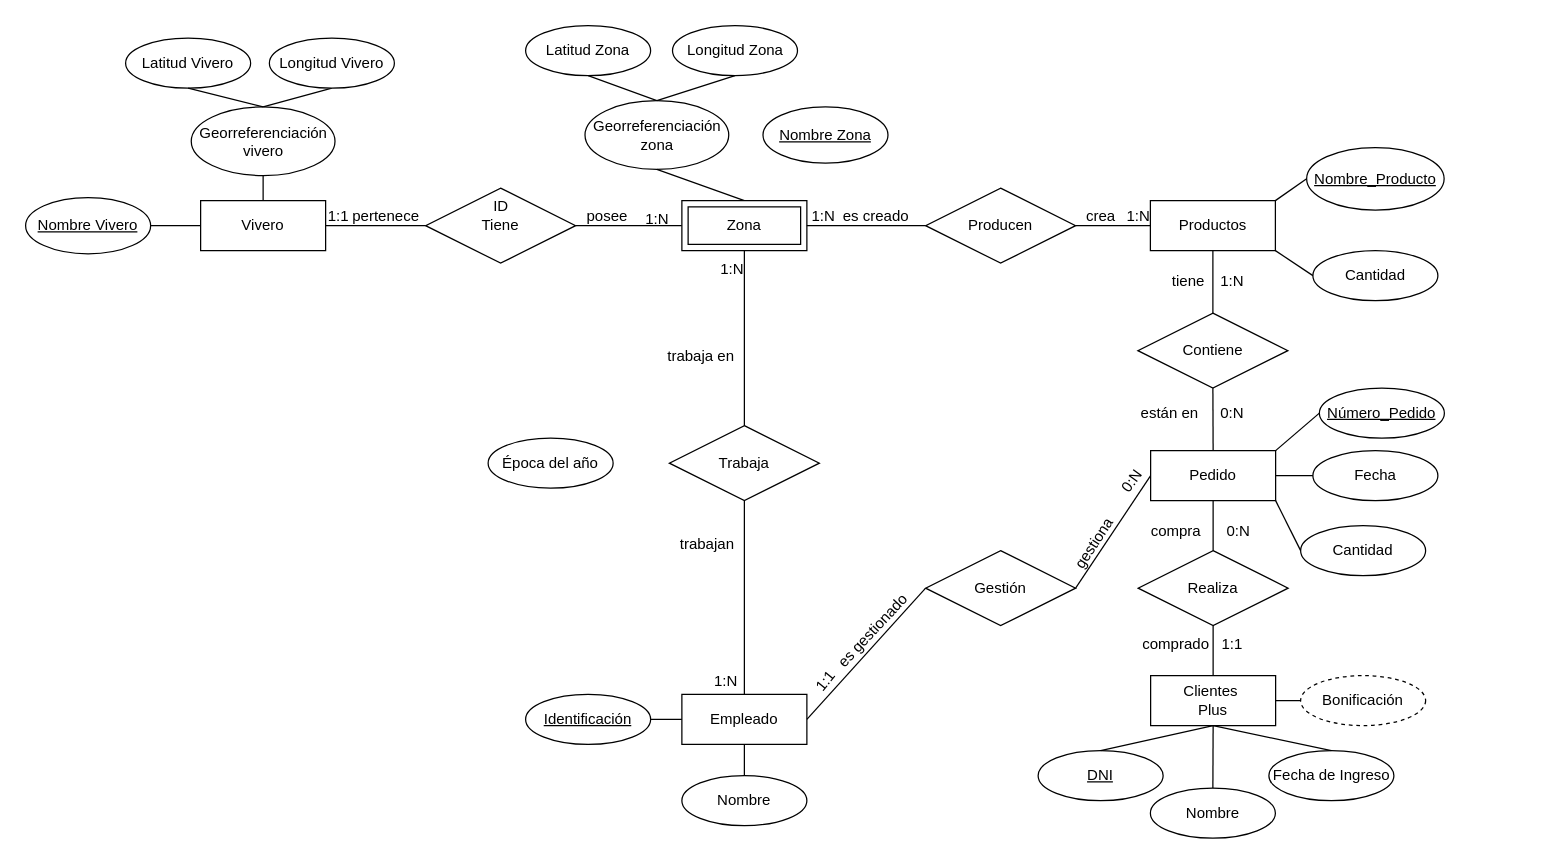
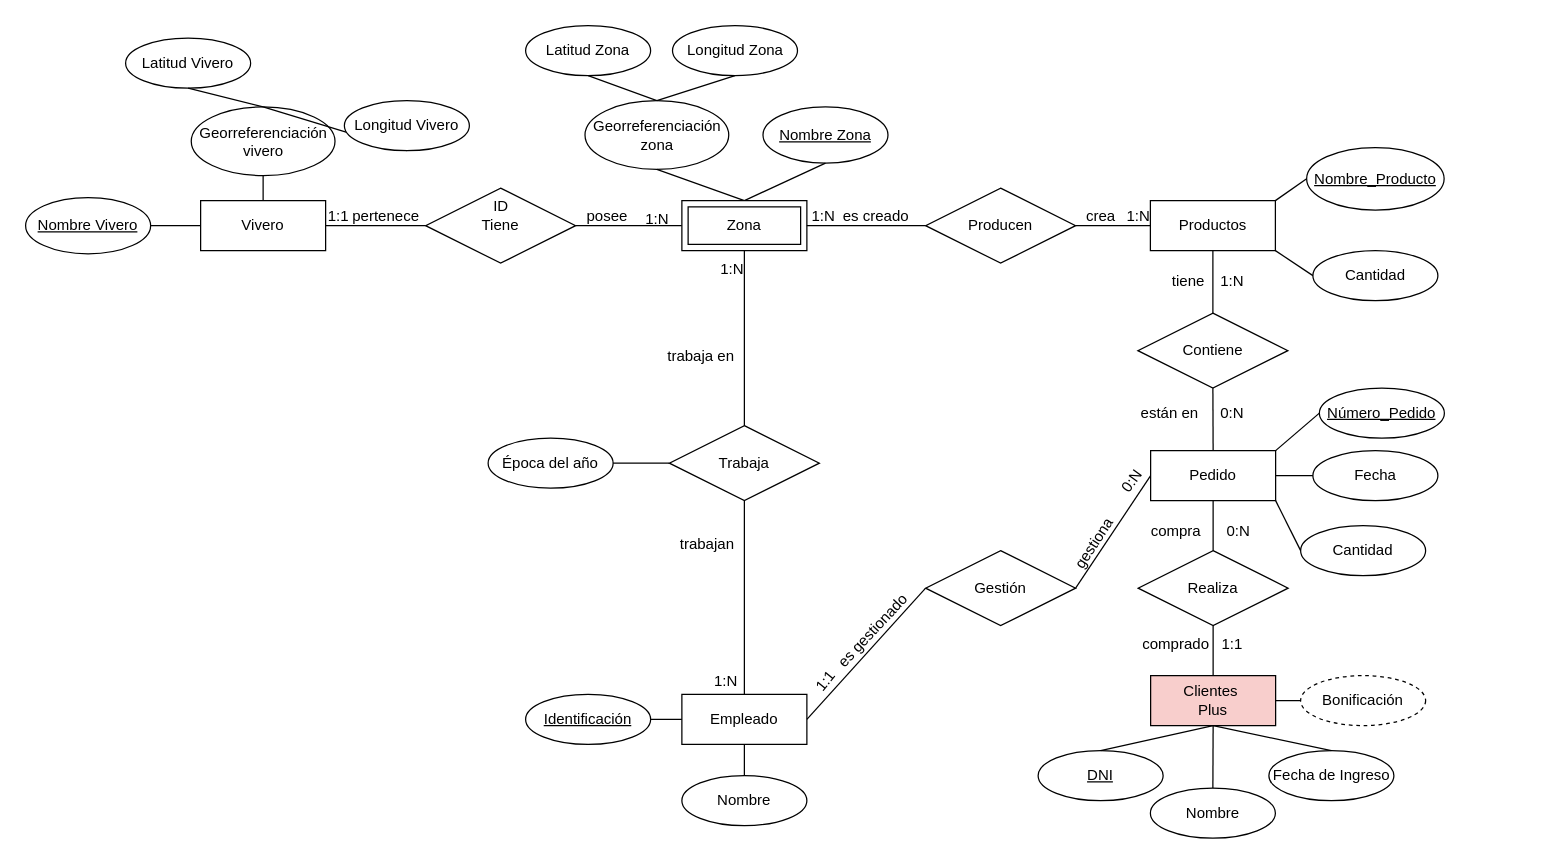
(332, 63) -> (407, 126)
none -> (784, 182)
none -> (641, 463)
(1213, 701) -> (1213, 701)
